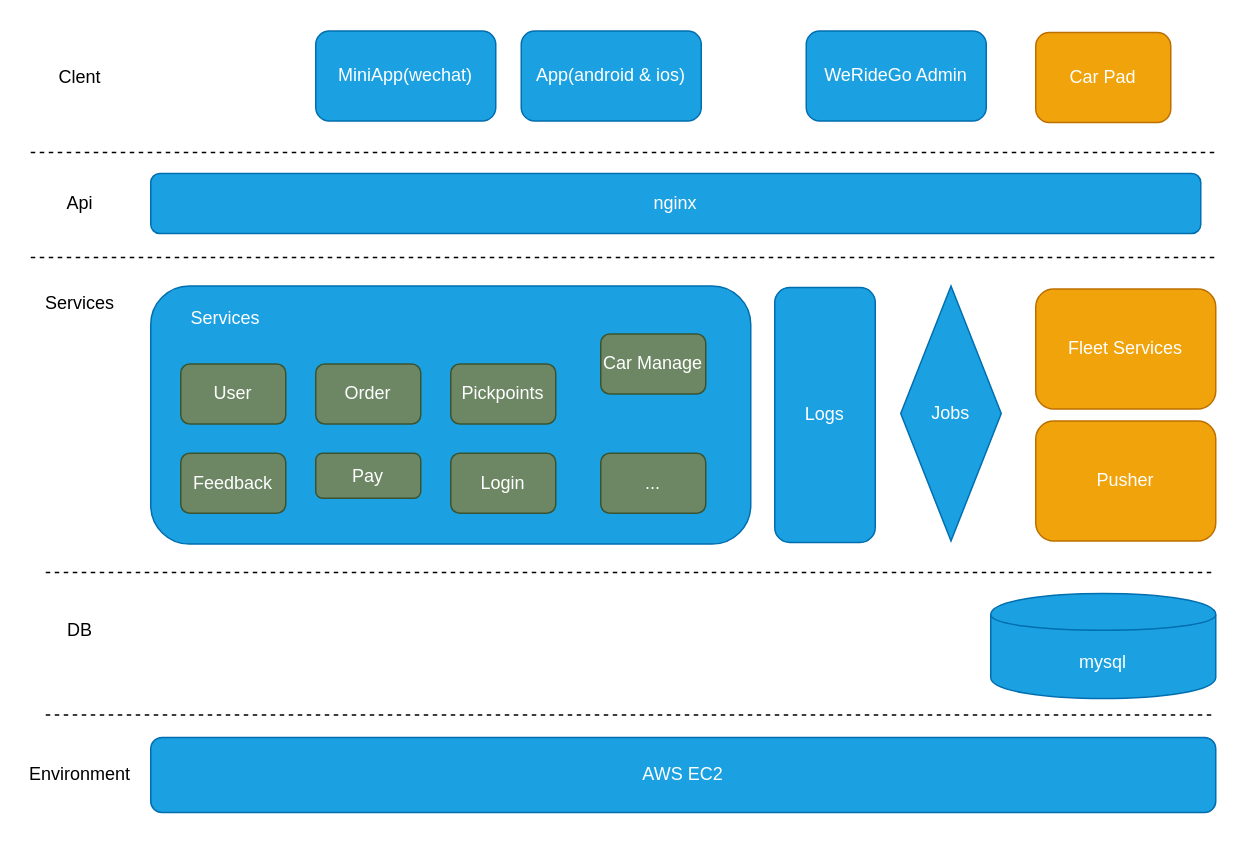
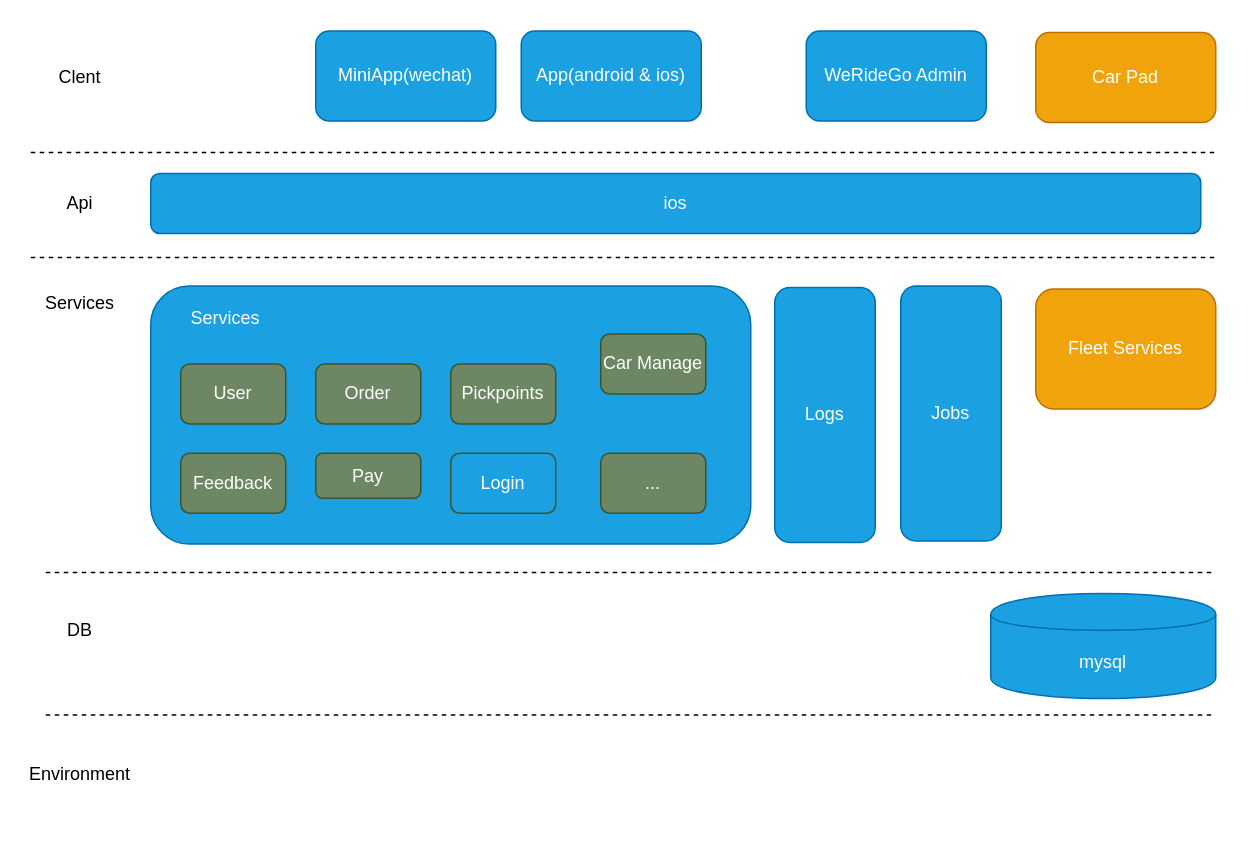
(1103, 77) -> (1126, 77)
(676, 203) -> (676, 203)
(951, 413) -> (951, 413)
(1126, 481) -> none
(503, 483) -> (503, 483)
(683, 775) -> none
